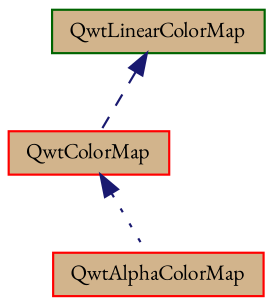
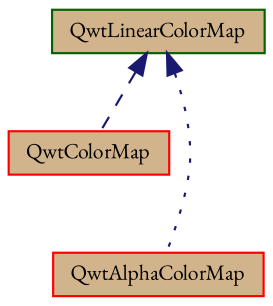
(129, 223) -> (190, 164)
